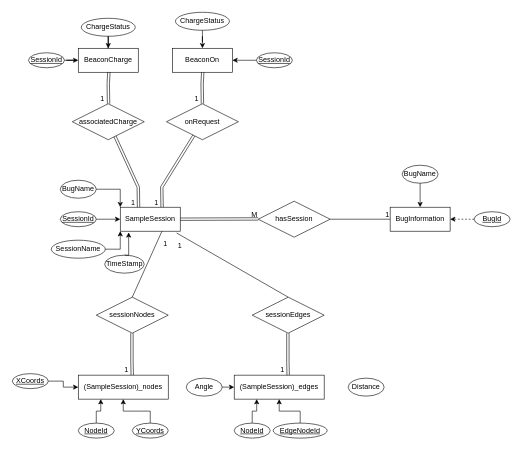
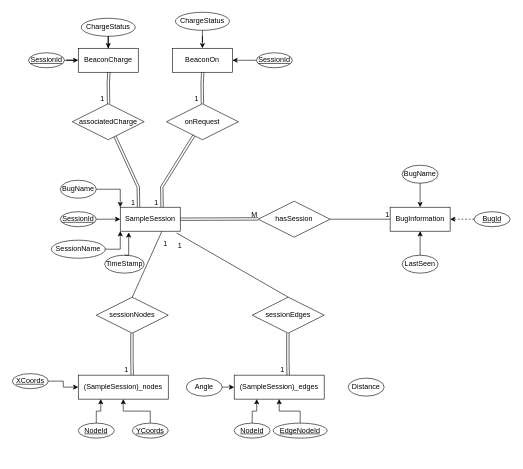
none -> (420, 254)
none -> (420, 264)
